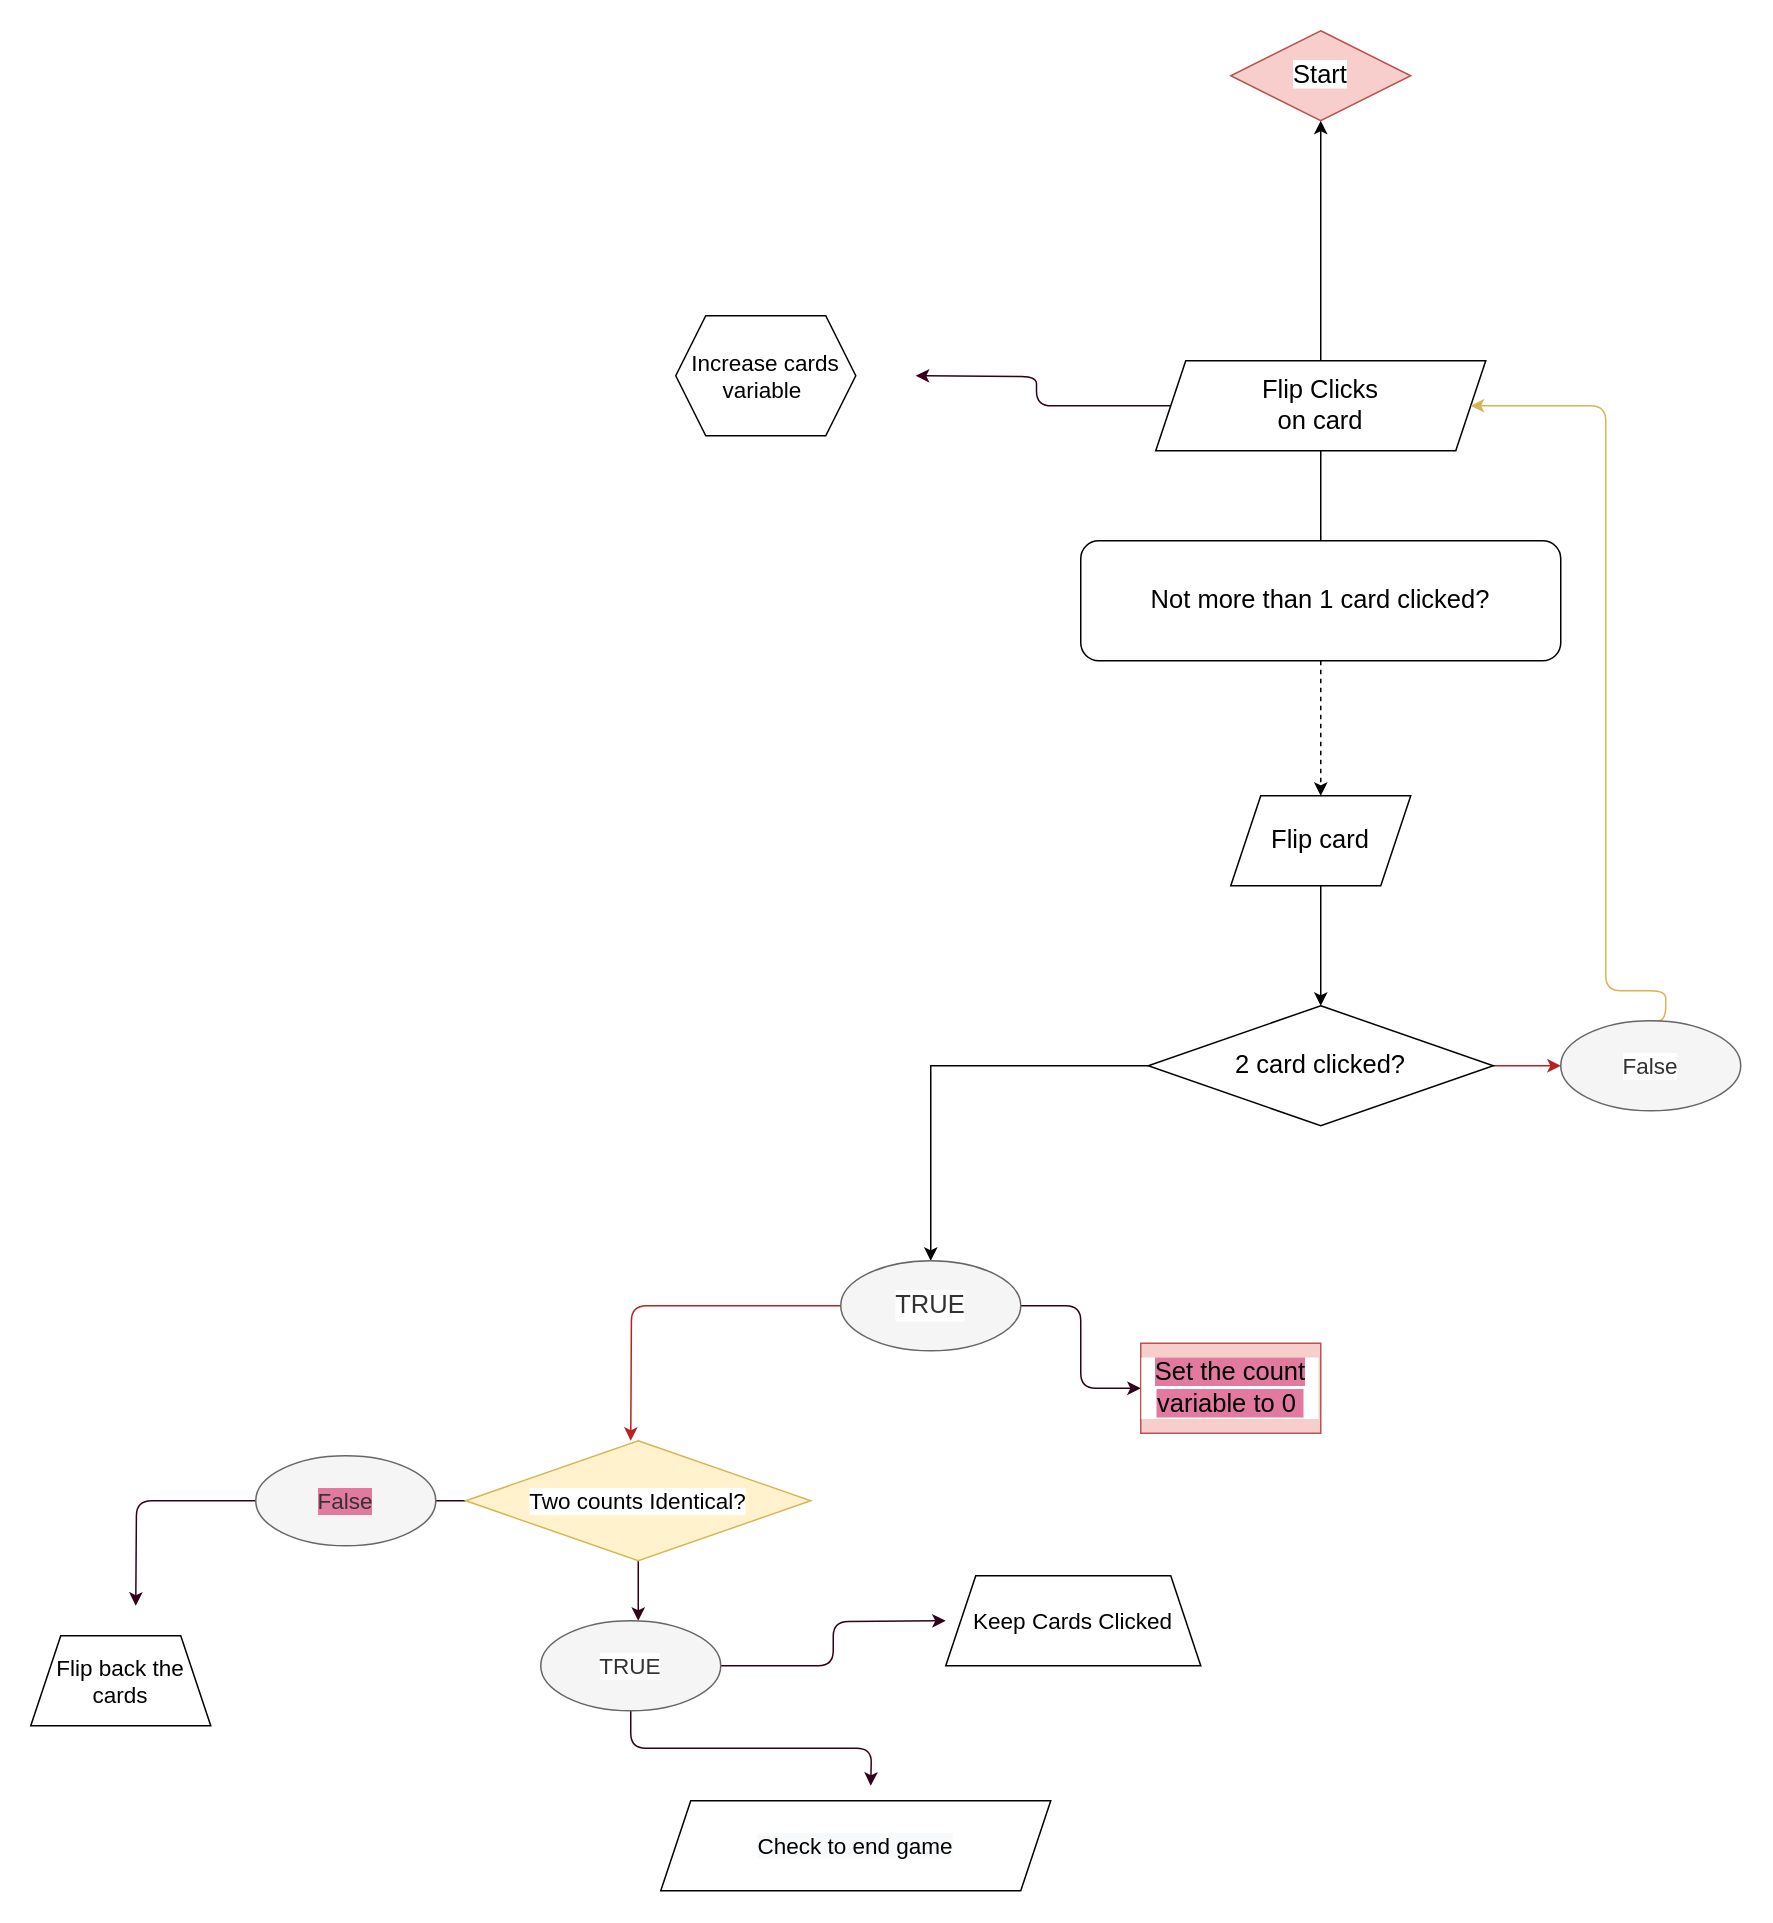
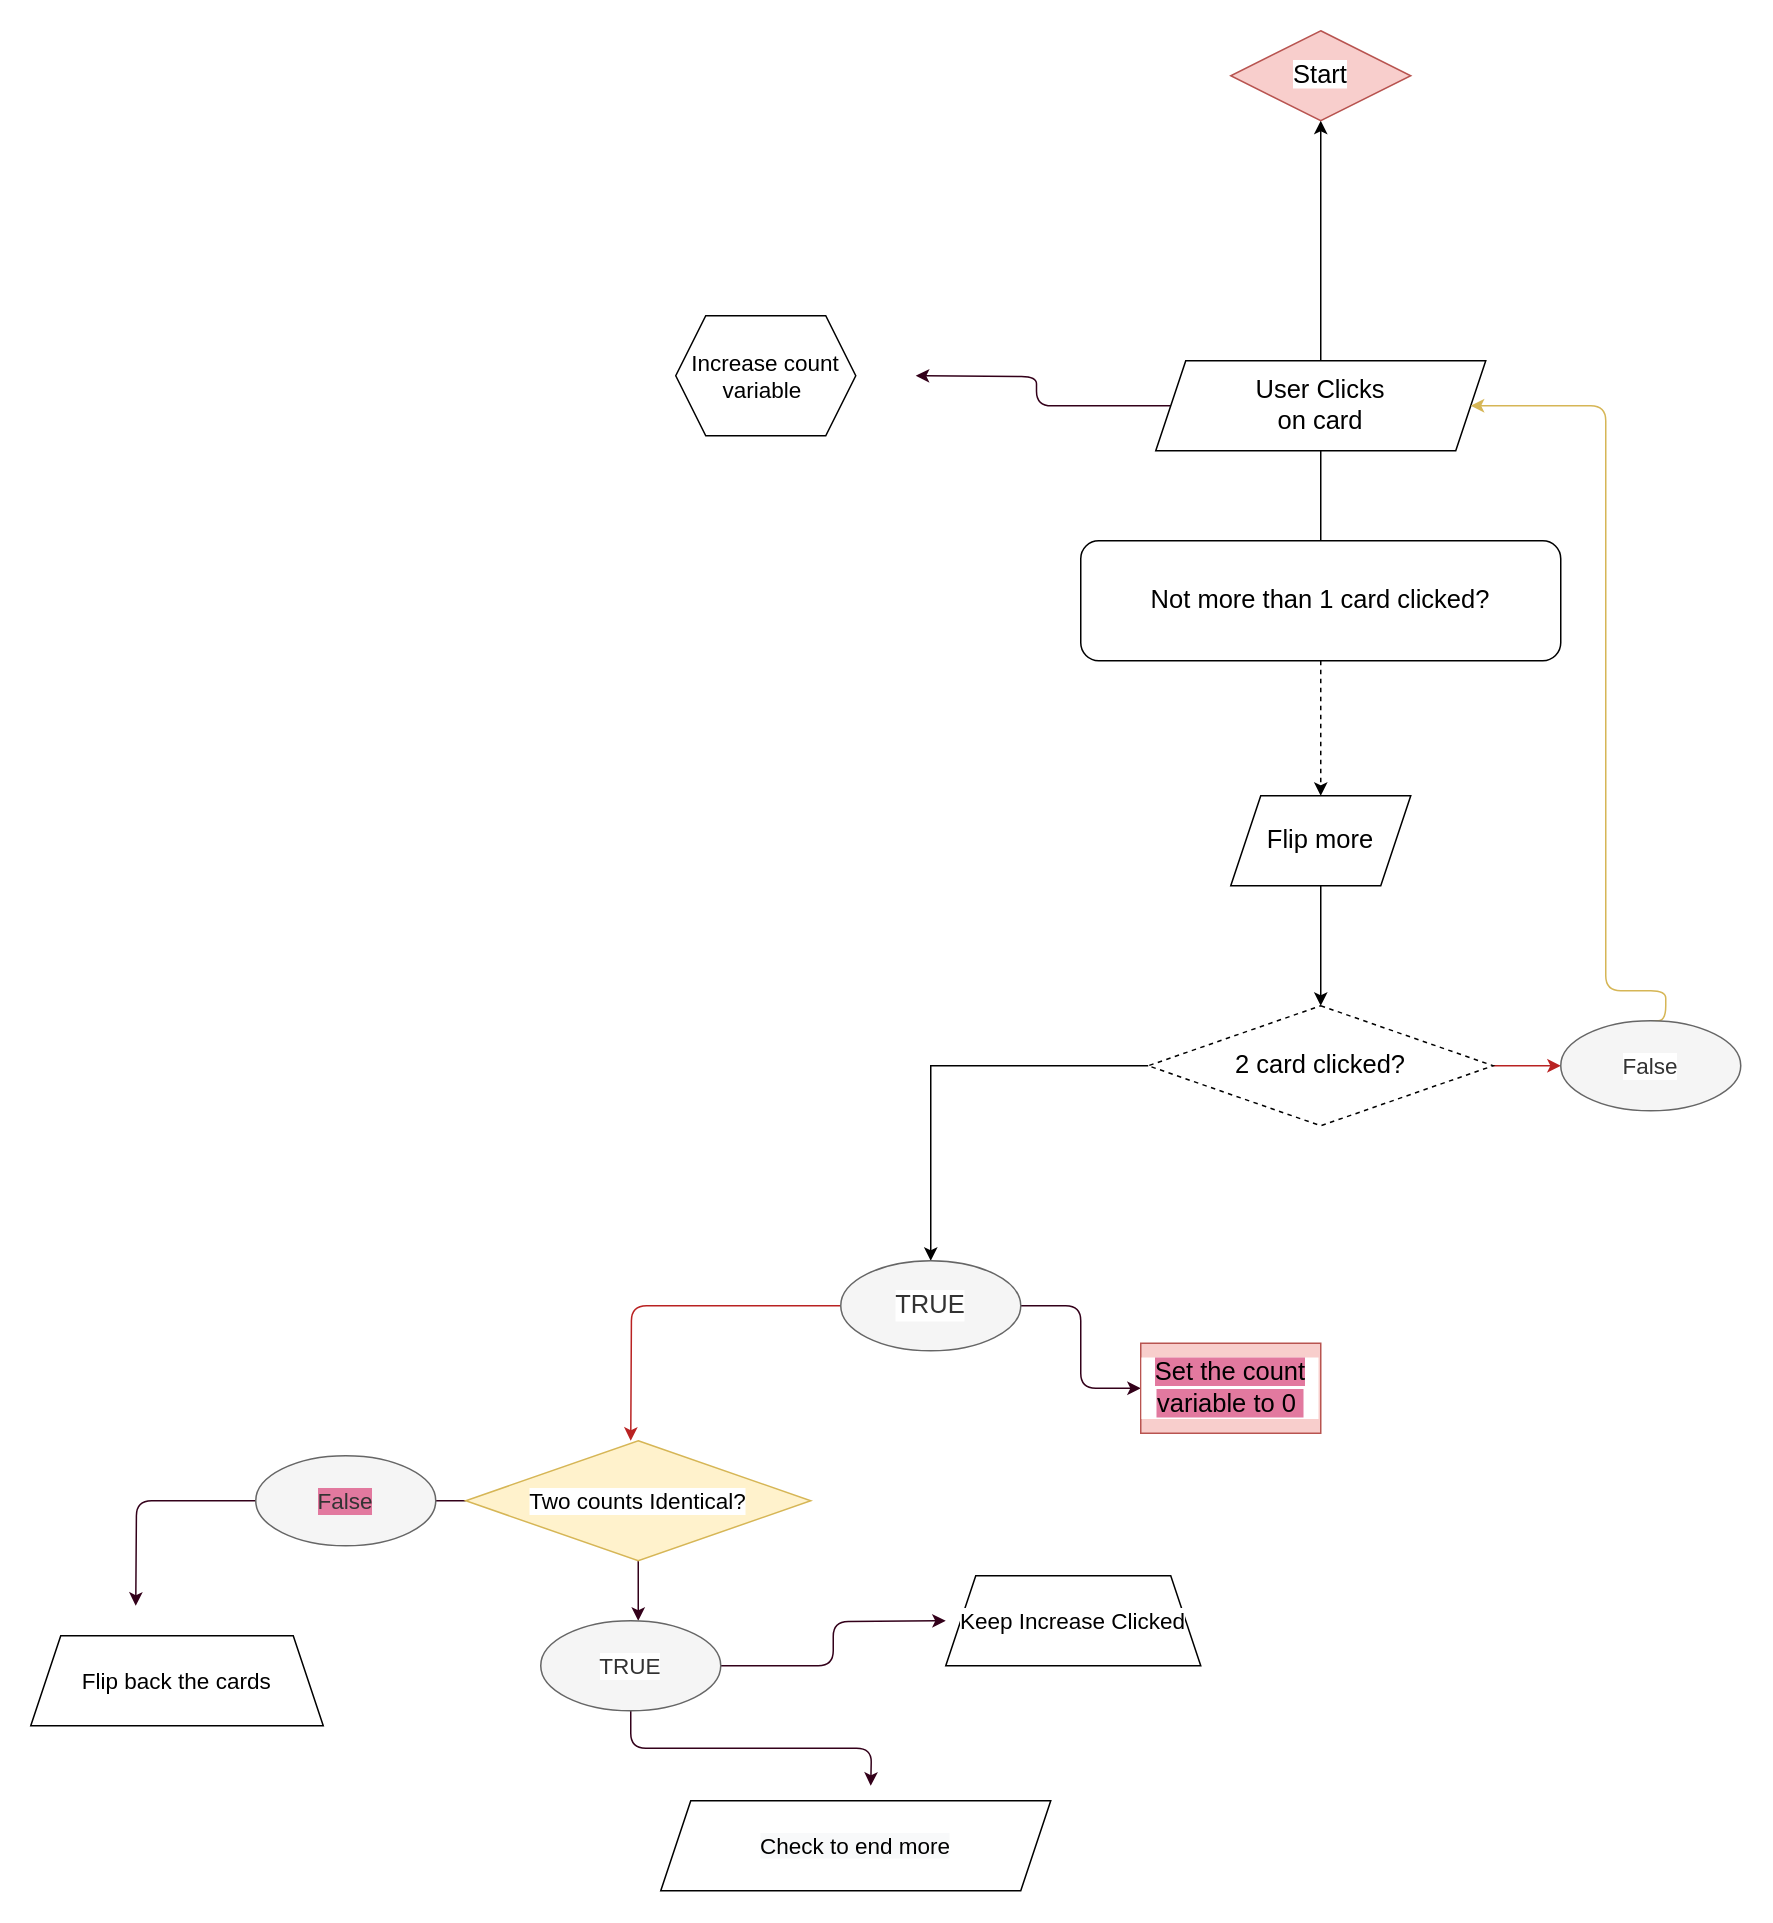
(766, 376) -> (766, 376)
(1321, 406) -> (1321, 406)
(1321, 841) -> (1321, 841)
(1321, 1066) -> (1321, 1066)
(1073, 1621) -> (1073, 1621)
(121, 1681) -> (177, 1681)
(856, 1846) -> (856, 1846)
